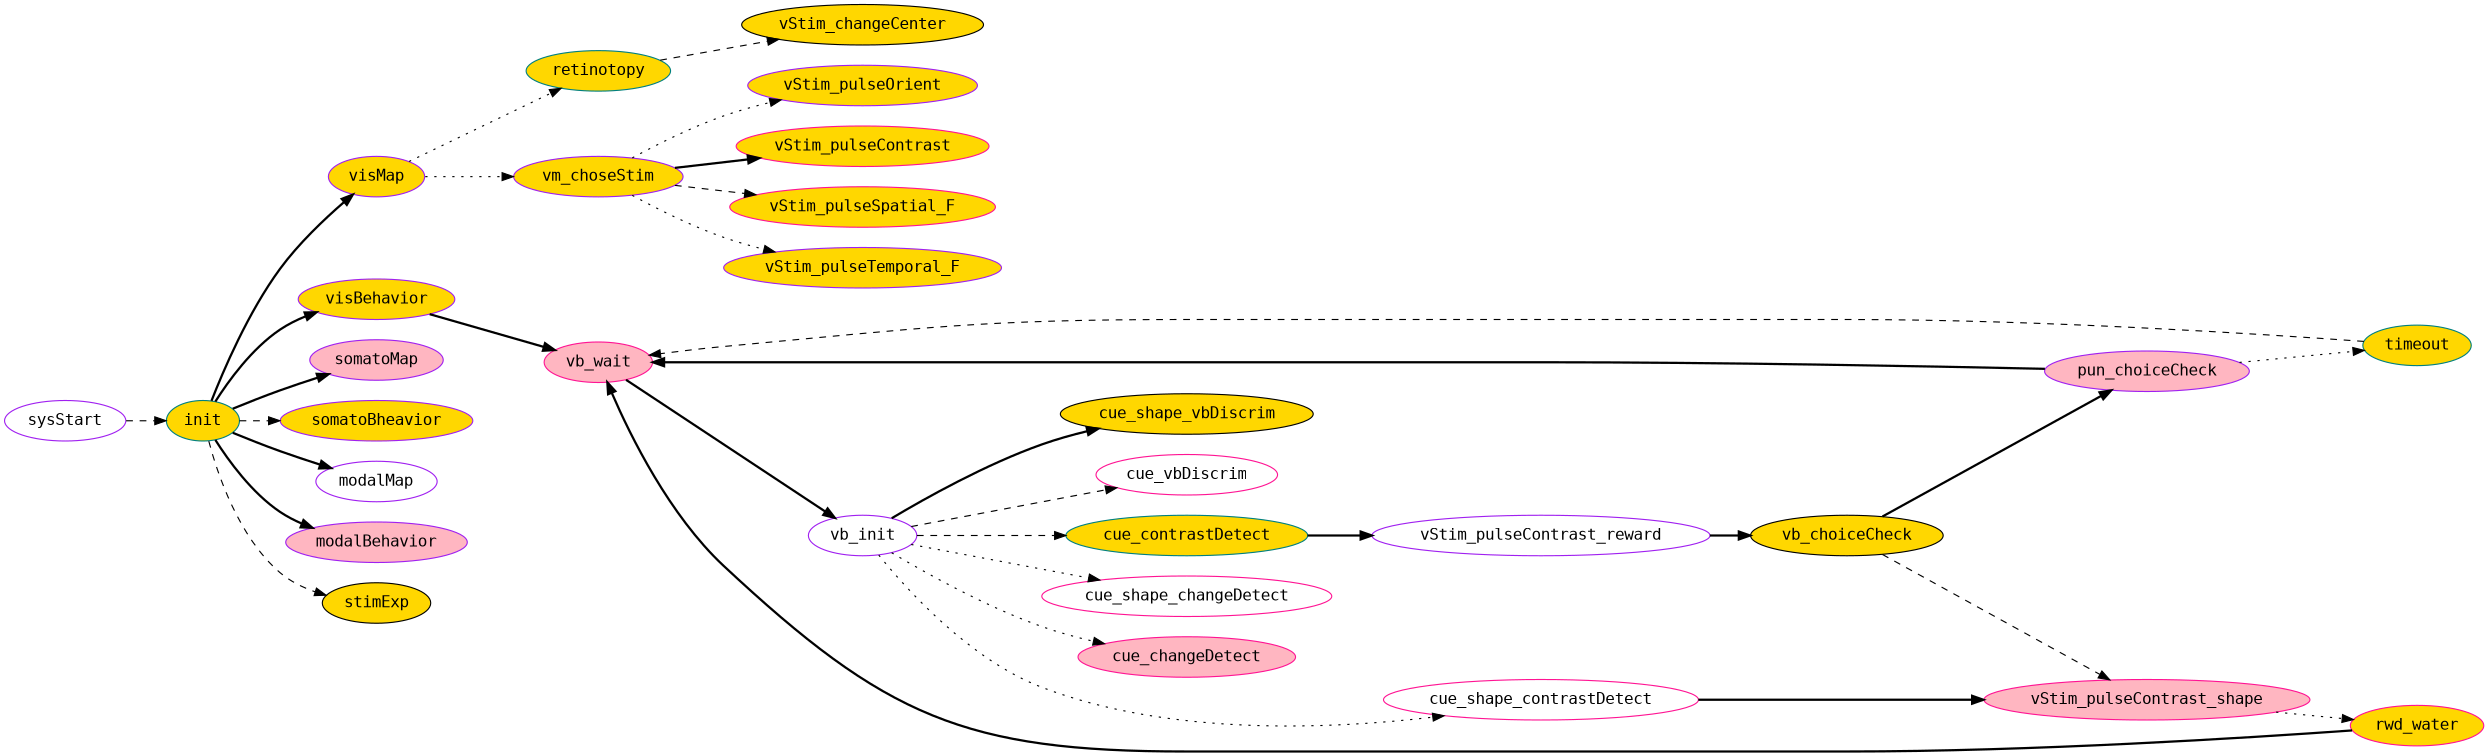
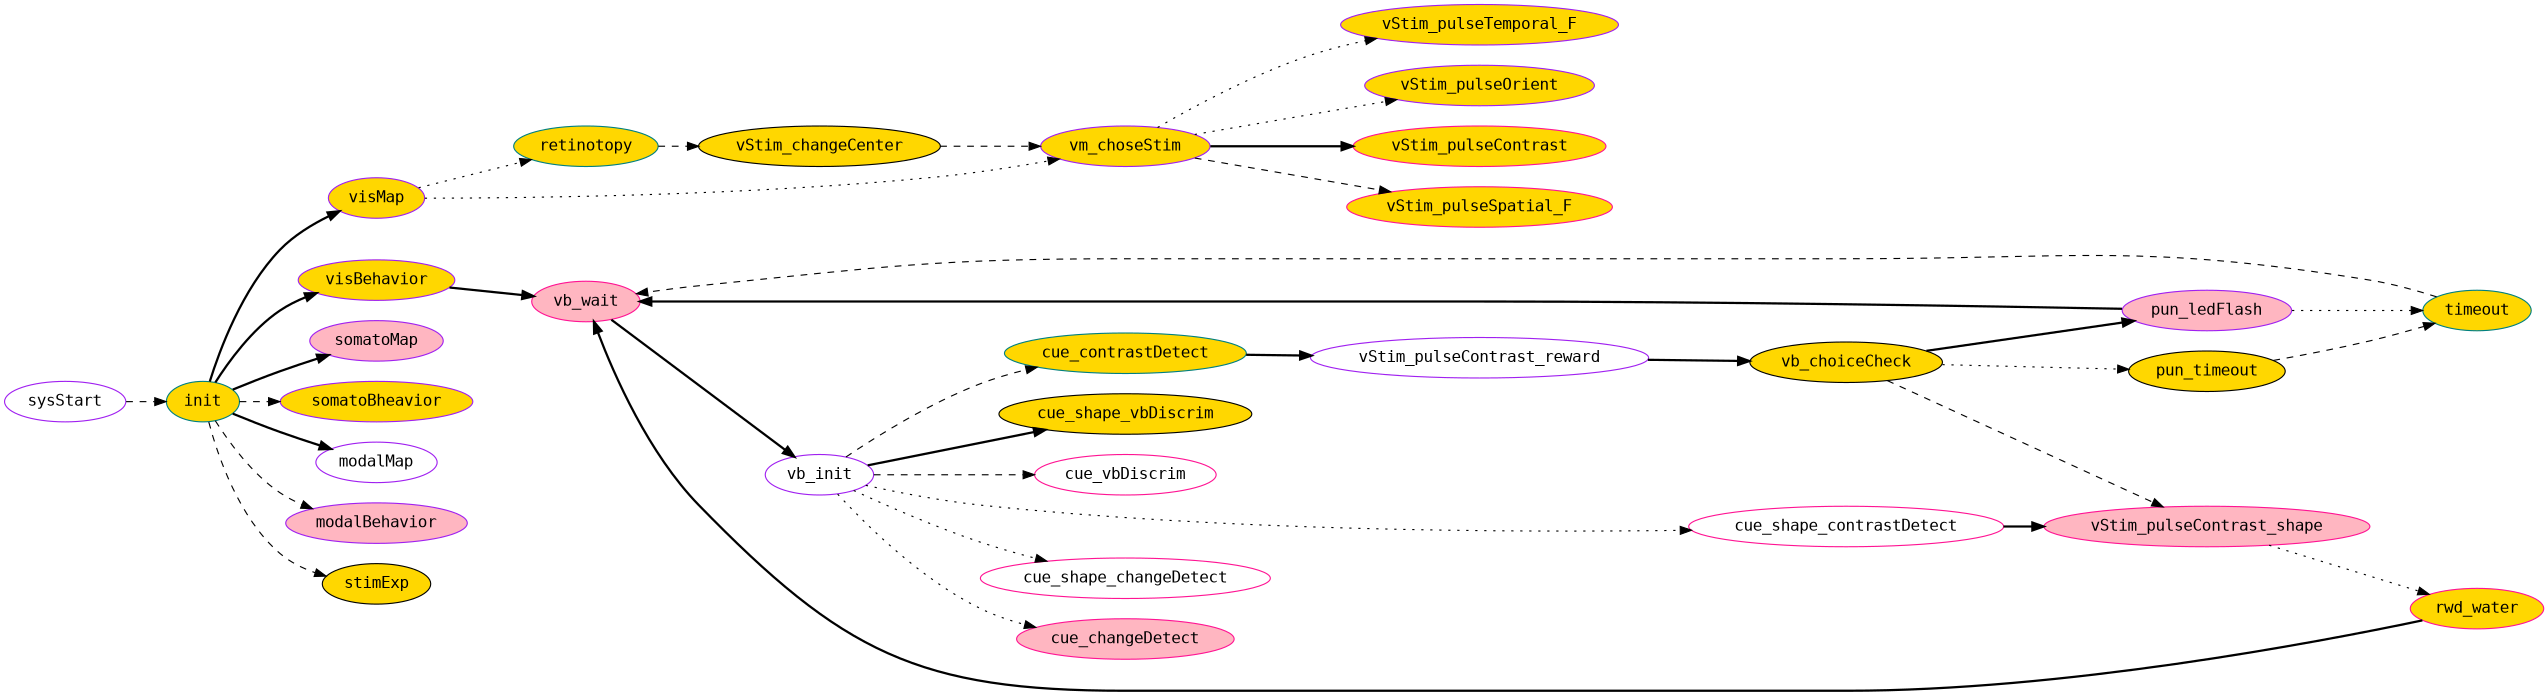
none -> (985, 146)
(2147, 371) -> (2207, 310)
none -> (2207, 371)
(253, 488) -> (253, 469)
